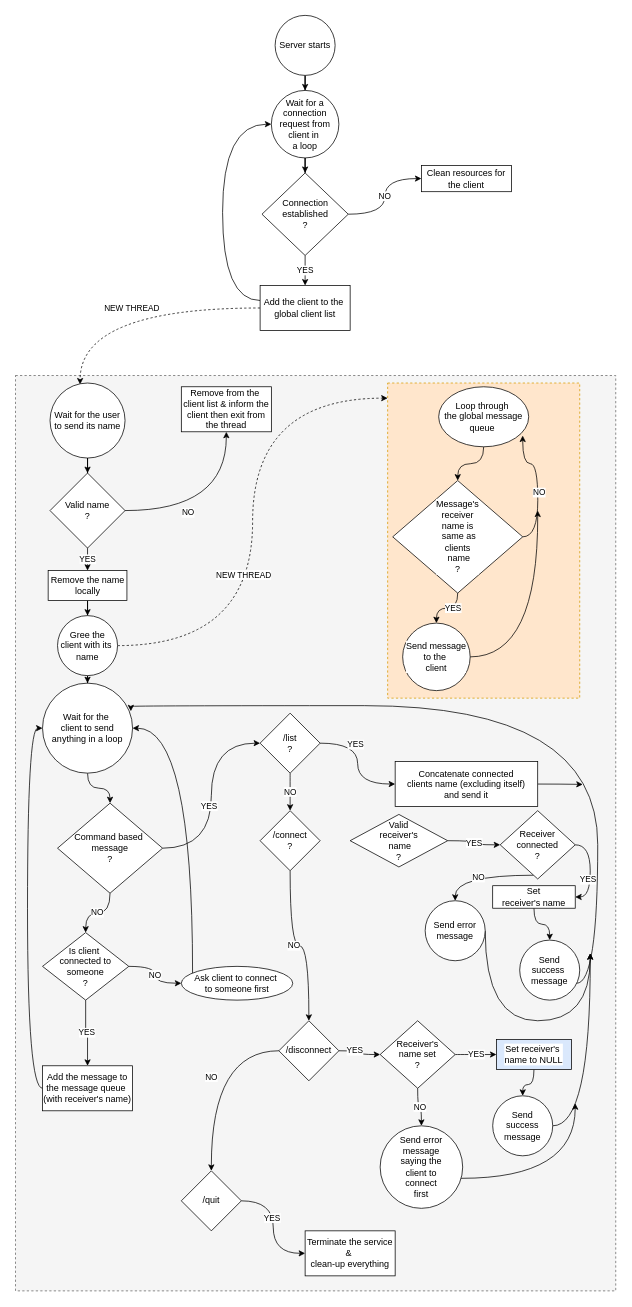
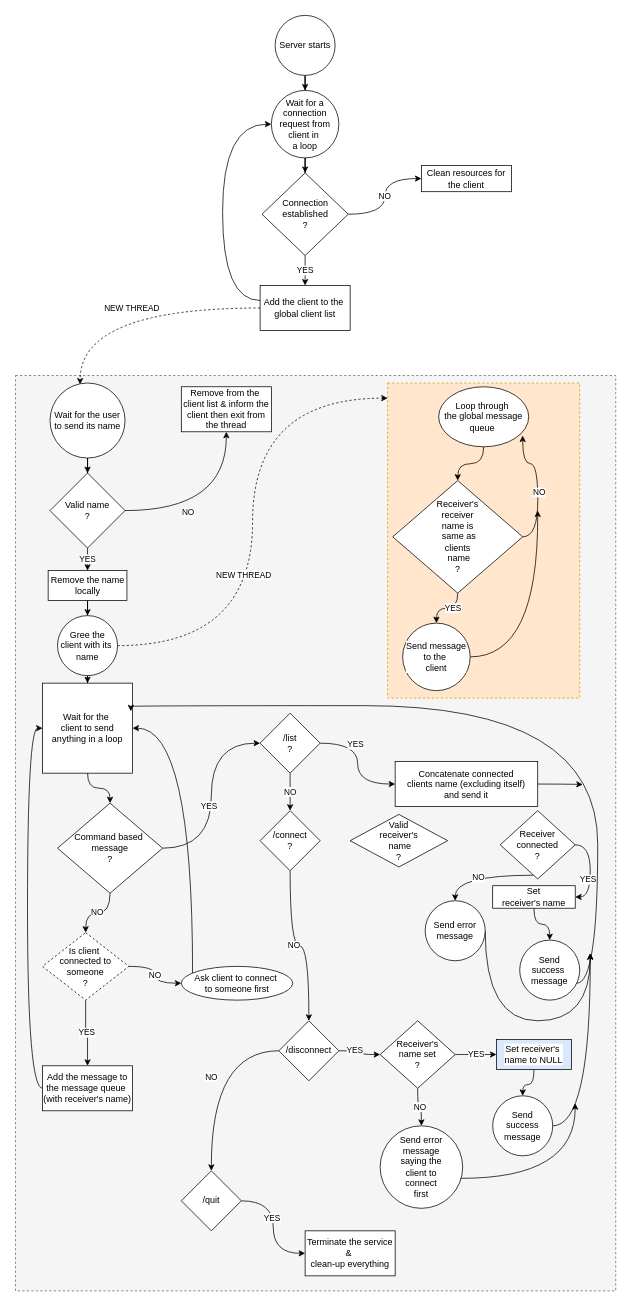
(458, 537) -> (458, 537)
(87, 728) -> (87, 728)
(473, 842) -> none
(86, 966) -> (86, 966)
